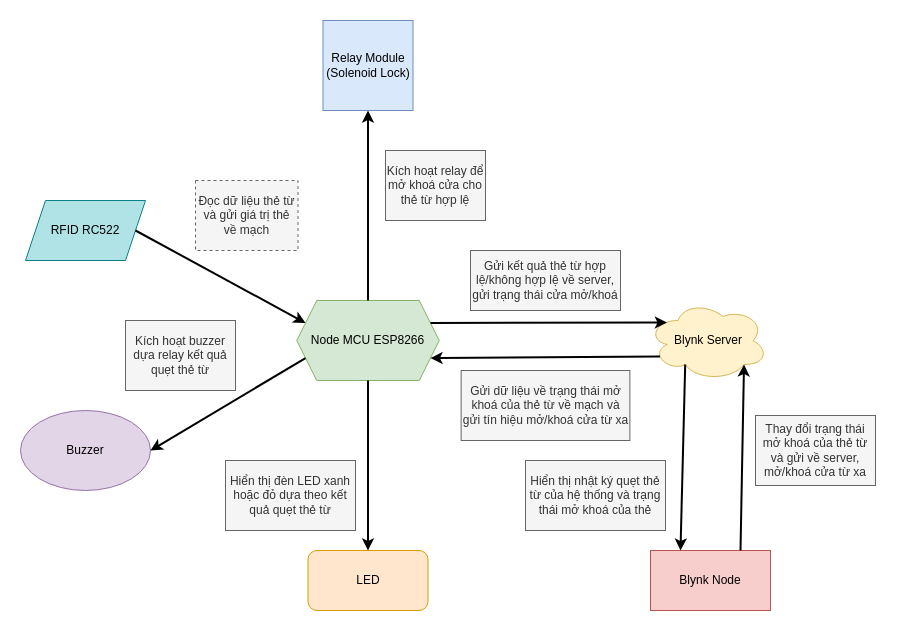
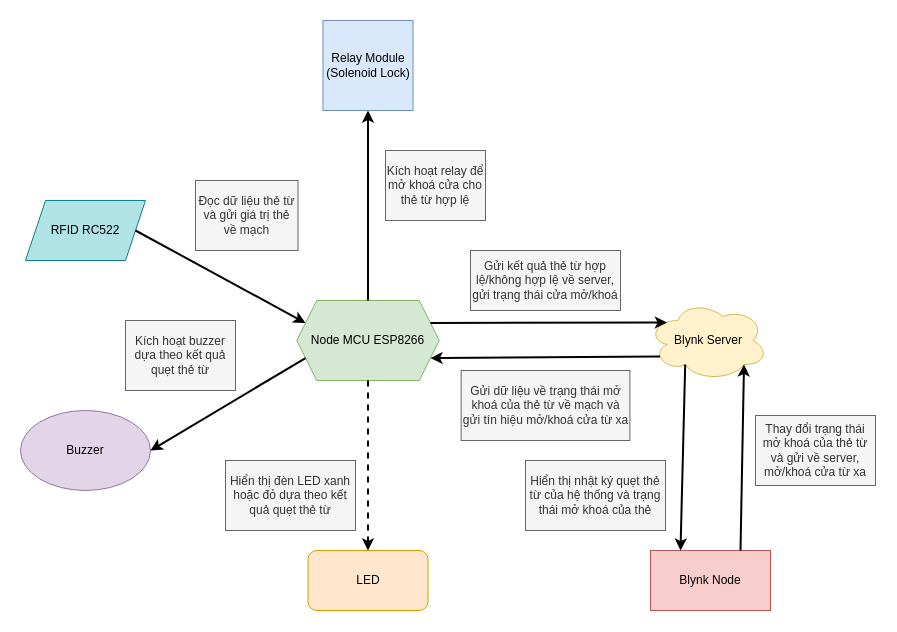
(247, 216) -> (247, 216)
(181, 356) -> (181, 356)
(368, 461) -> (368, 461)
